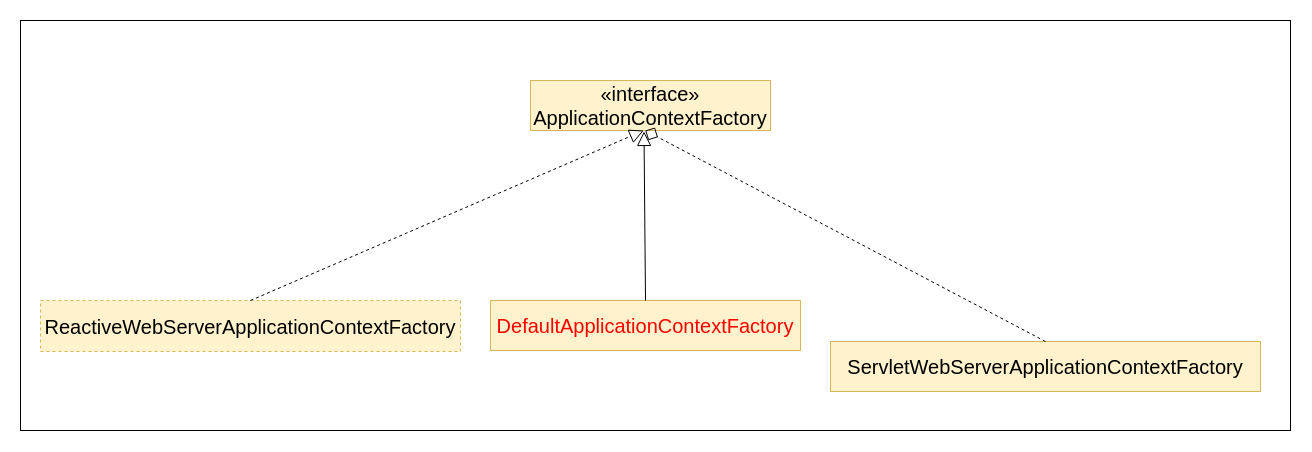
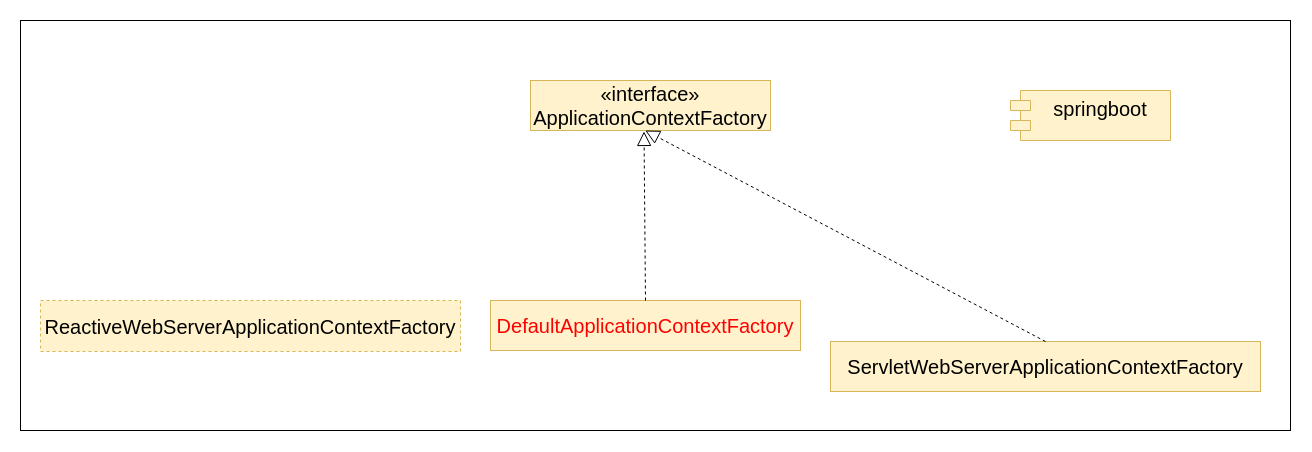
none -> (1091, 116)
(659, 138) -> (659, 138)
(441, 218) -> none
(645, 222) -> (645, 222)
